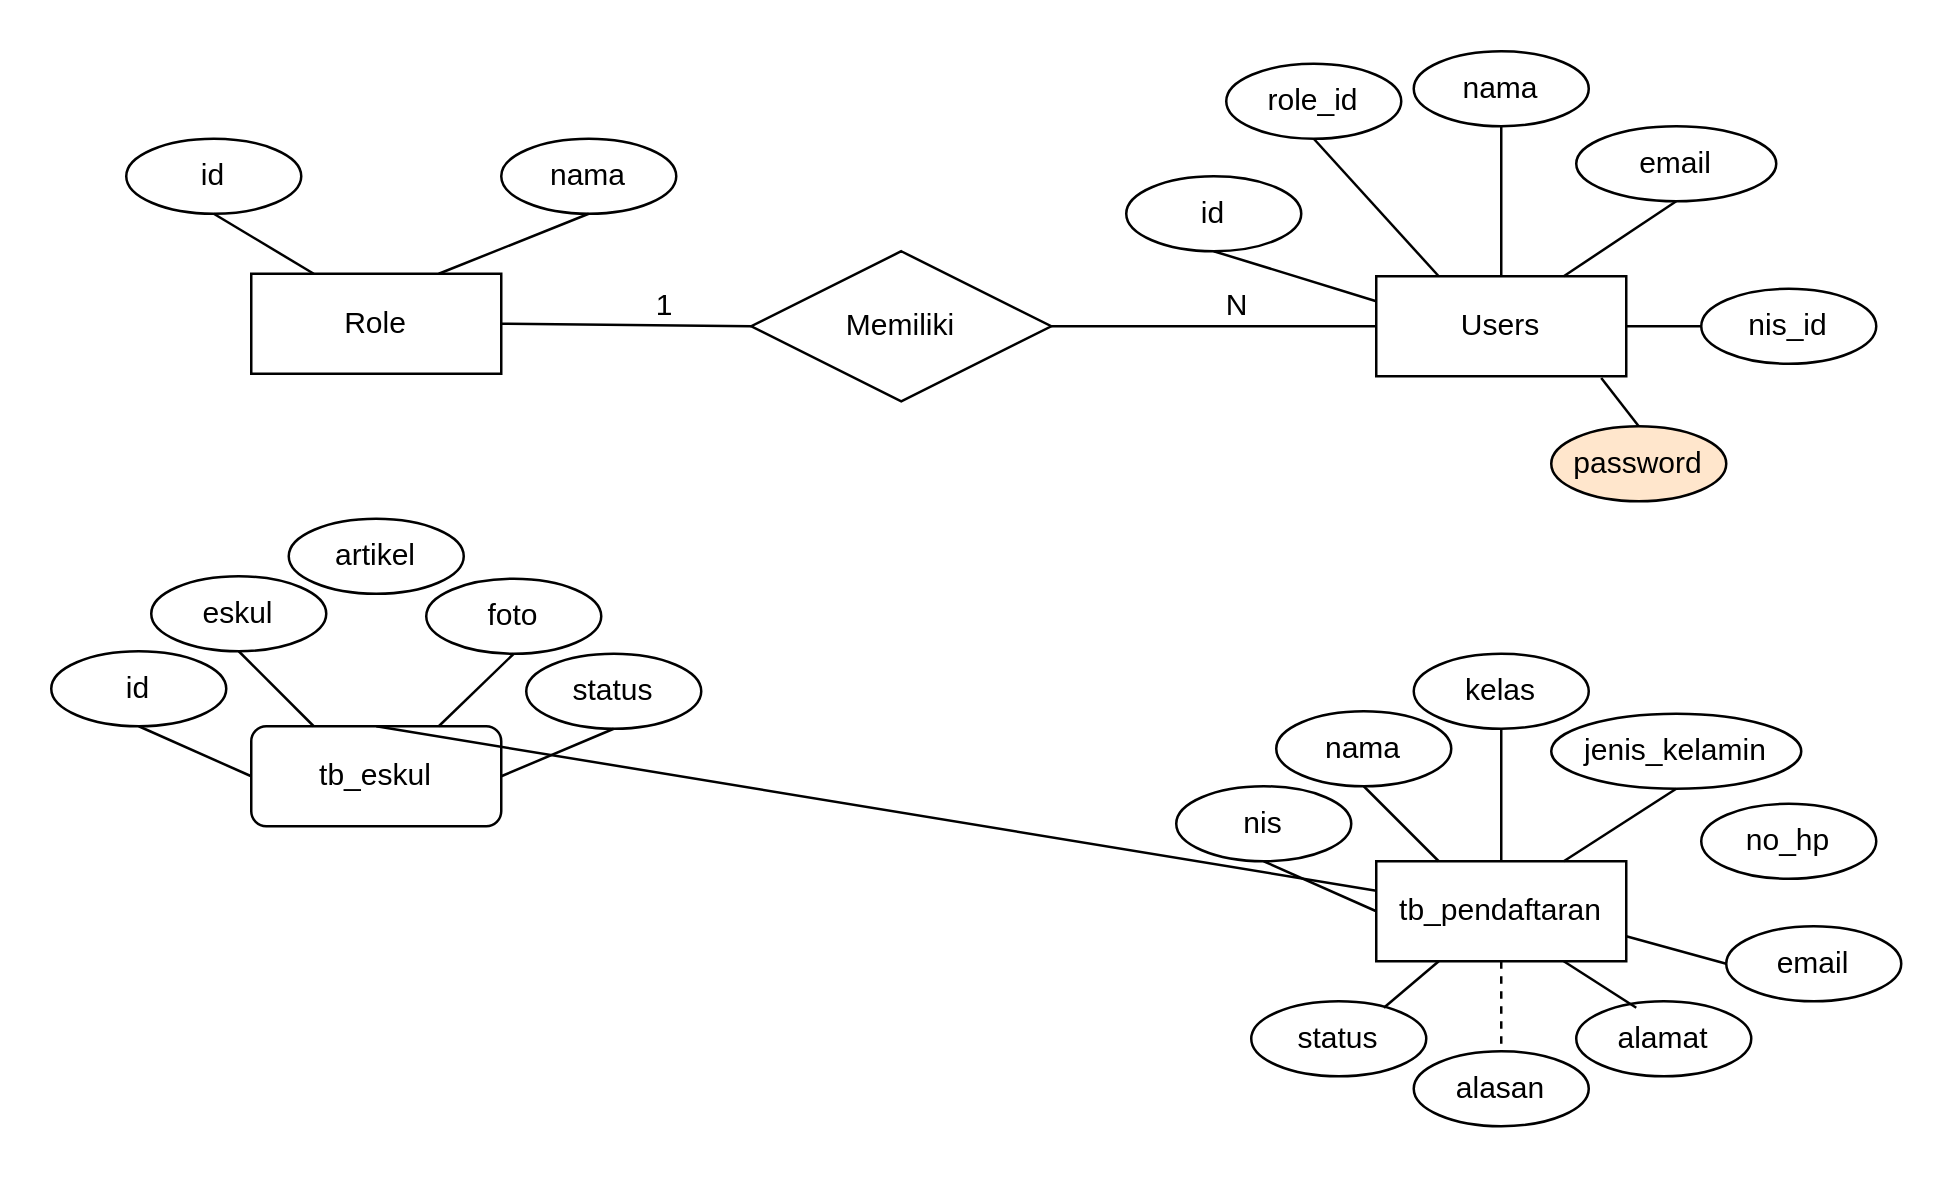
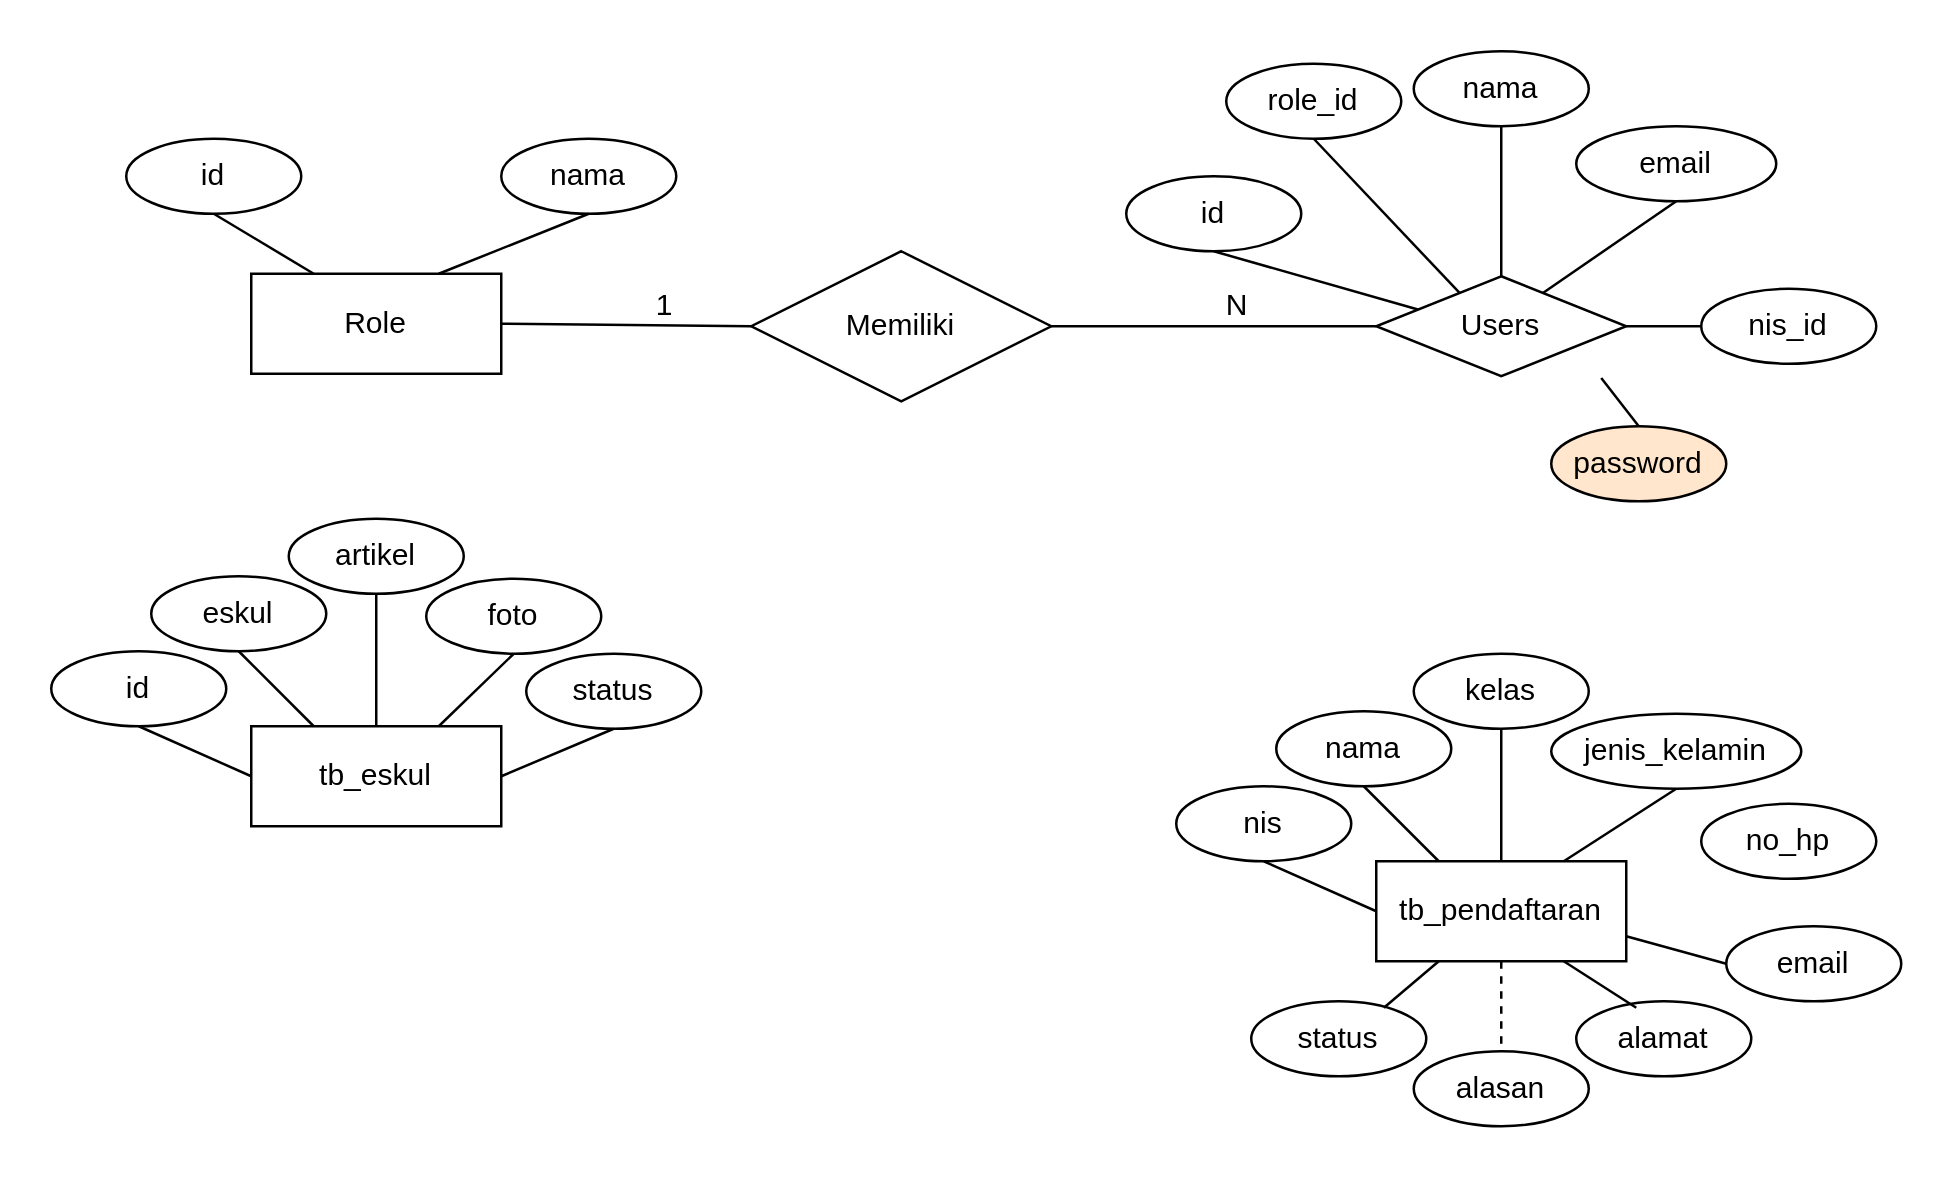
(1501, 326) -> (1501, 326)
(376, 776) -> (376, 776)
(923, 816) -> (376, 660)
